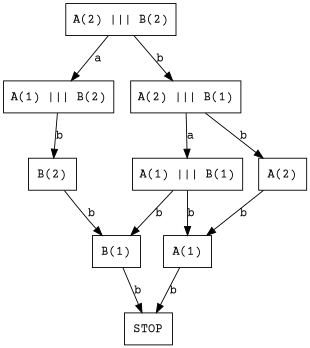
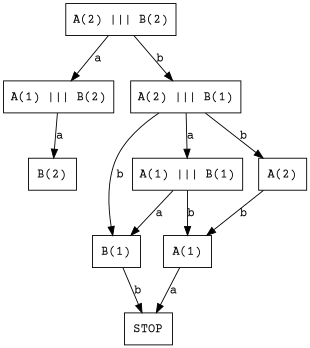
(60, 136) -> (60, 136)
(80, 210) -> (115, 161)
(160, 213) -> (160, 213)
(174, 290) -> (174, 290)
